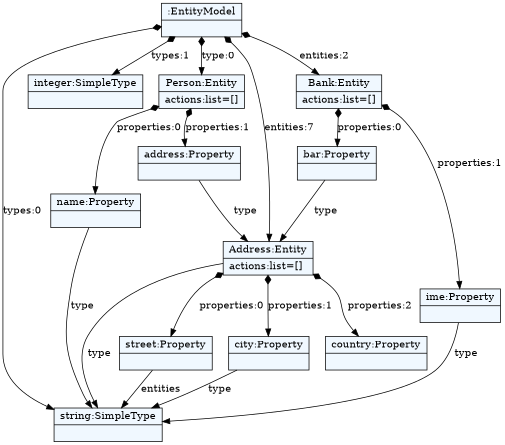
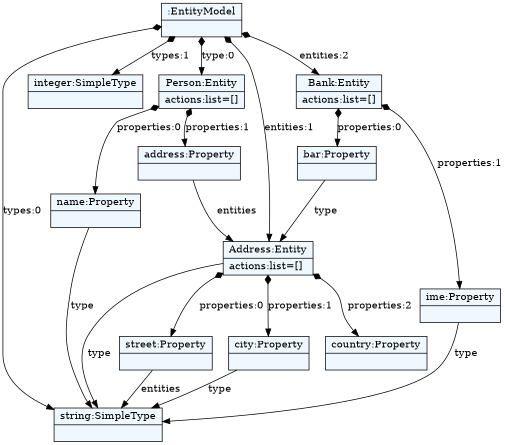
(289, 127) -> (289, 127)
(245, 211) -> (237, 211)
